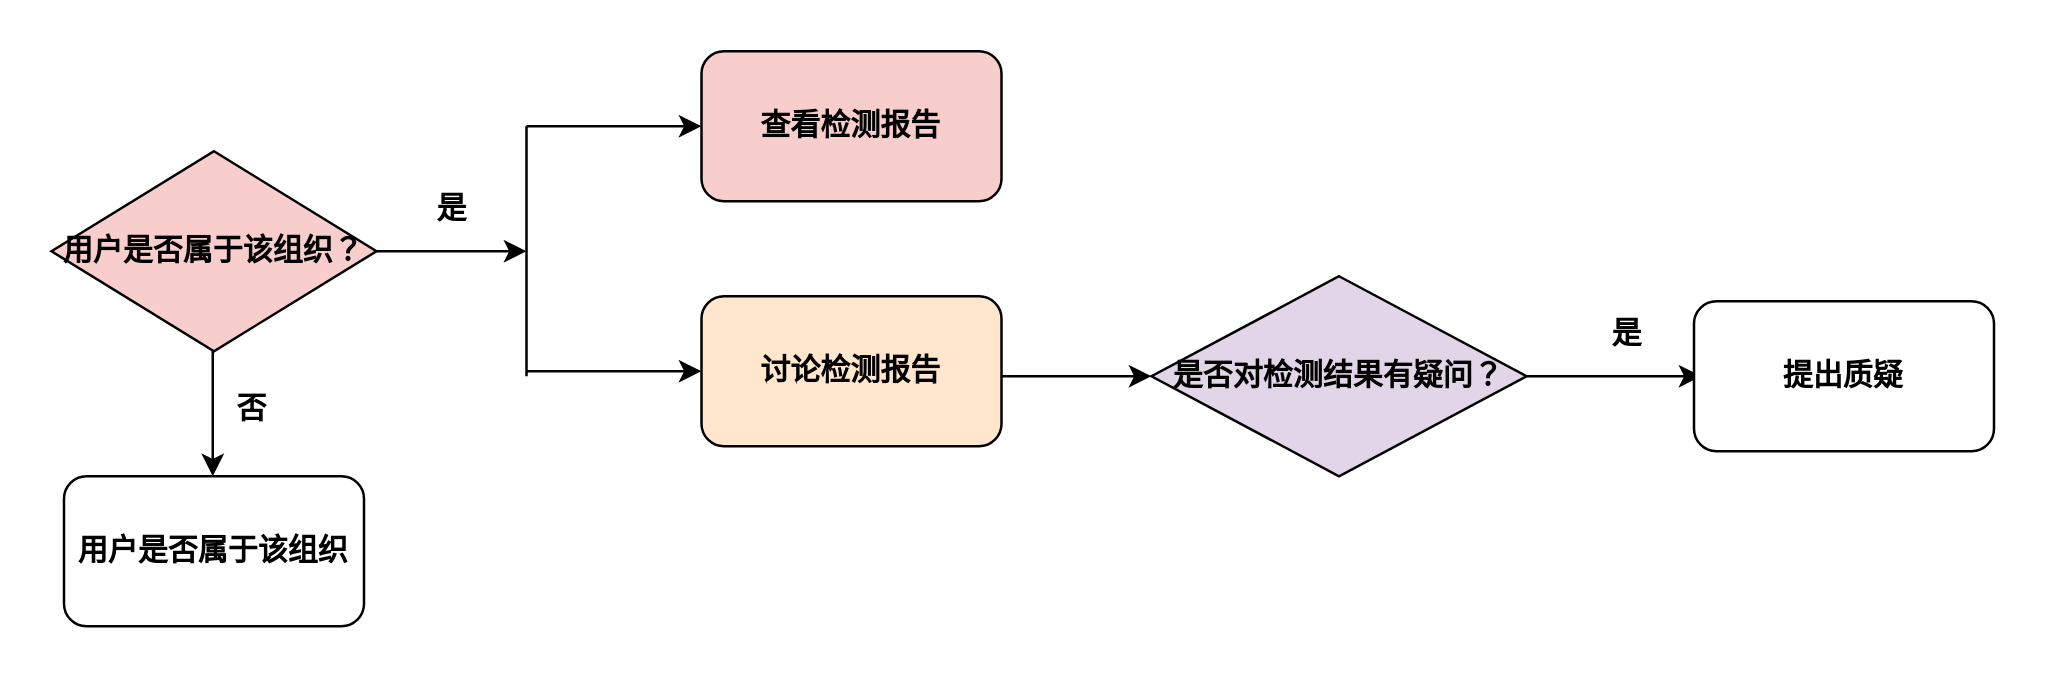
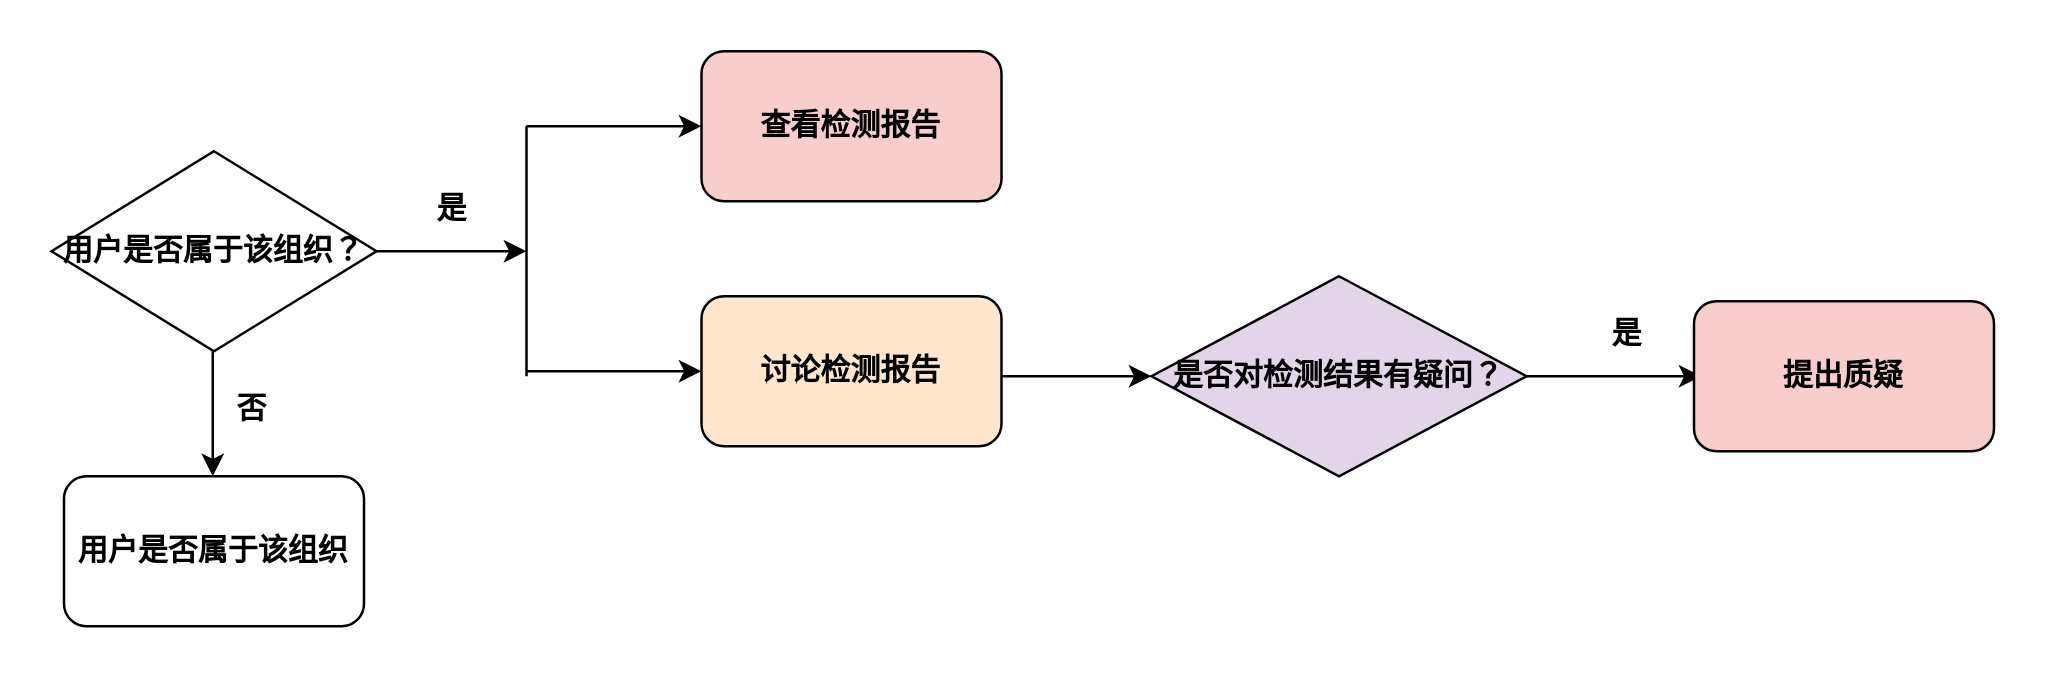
(214, 251) -> (214, 251)
(1844, 376) -> (1844, 376)
